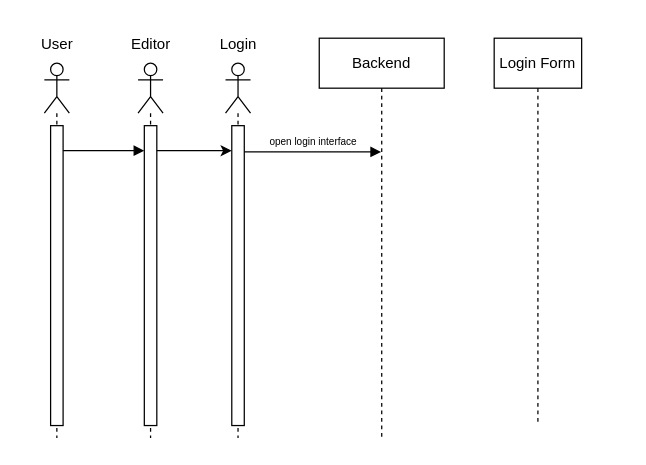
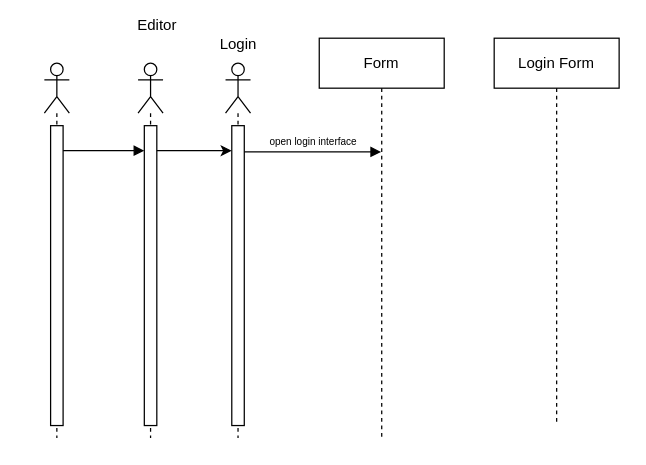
(57, 44) -> none
(151, 44) -> (157, 26)
(382, 63) -> (382, 63)
(538, 232) -> (557, 232)
